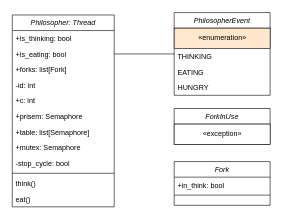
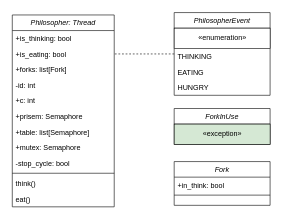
(222, 38) -> (222, 38)
(144, 54) -> (144, 54)
(222, 134) -> (222, 134)
